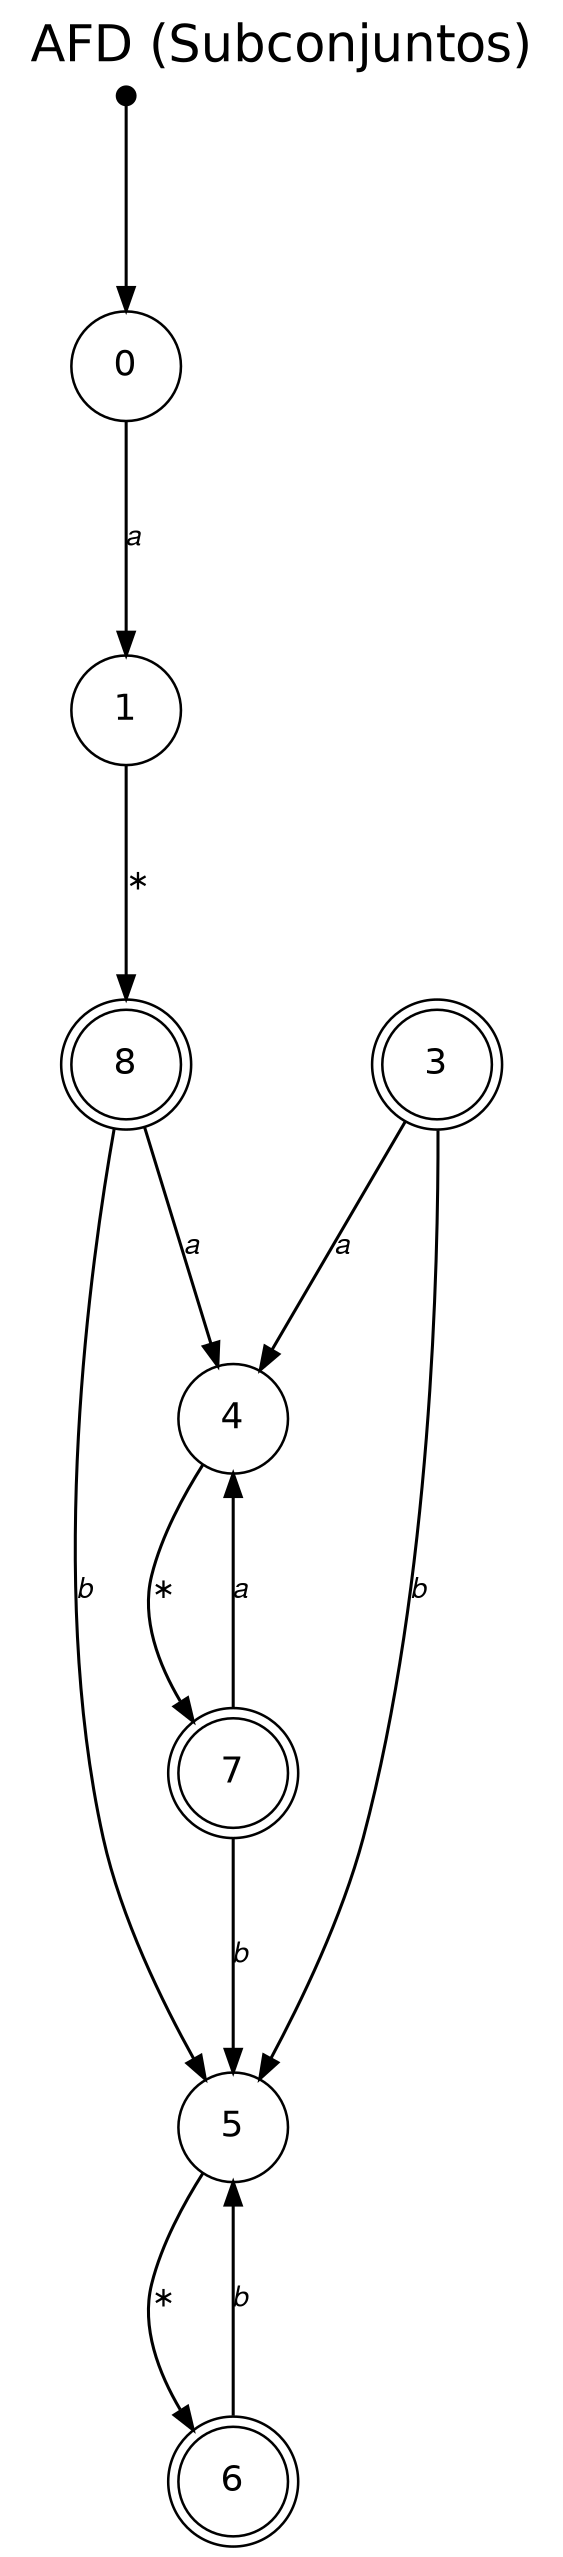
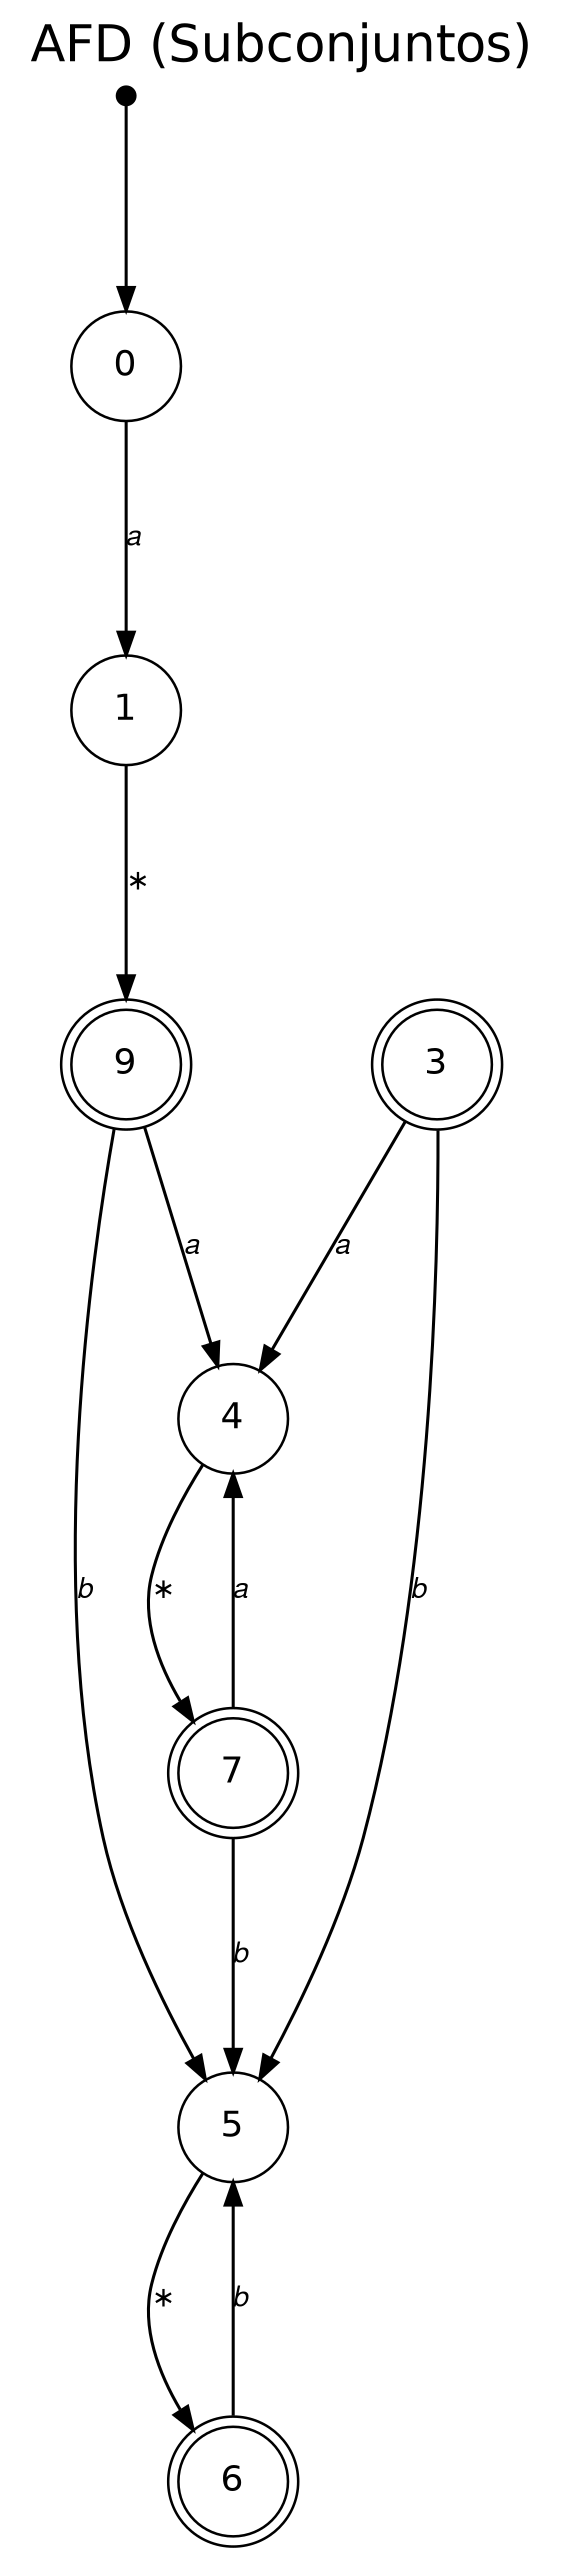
(126, 1065) -> (126, 1065)
